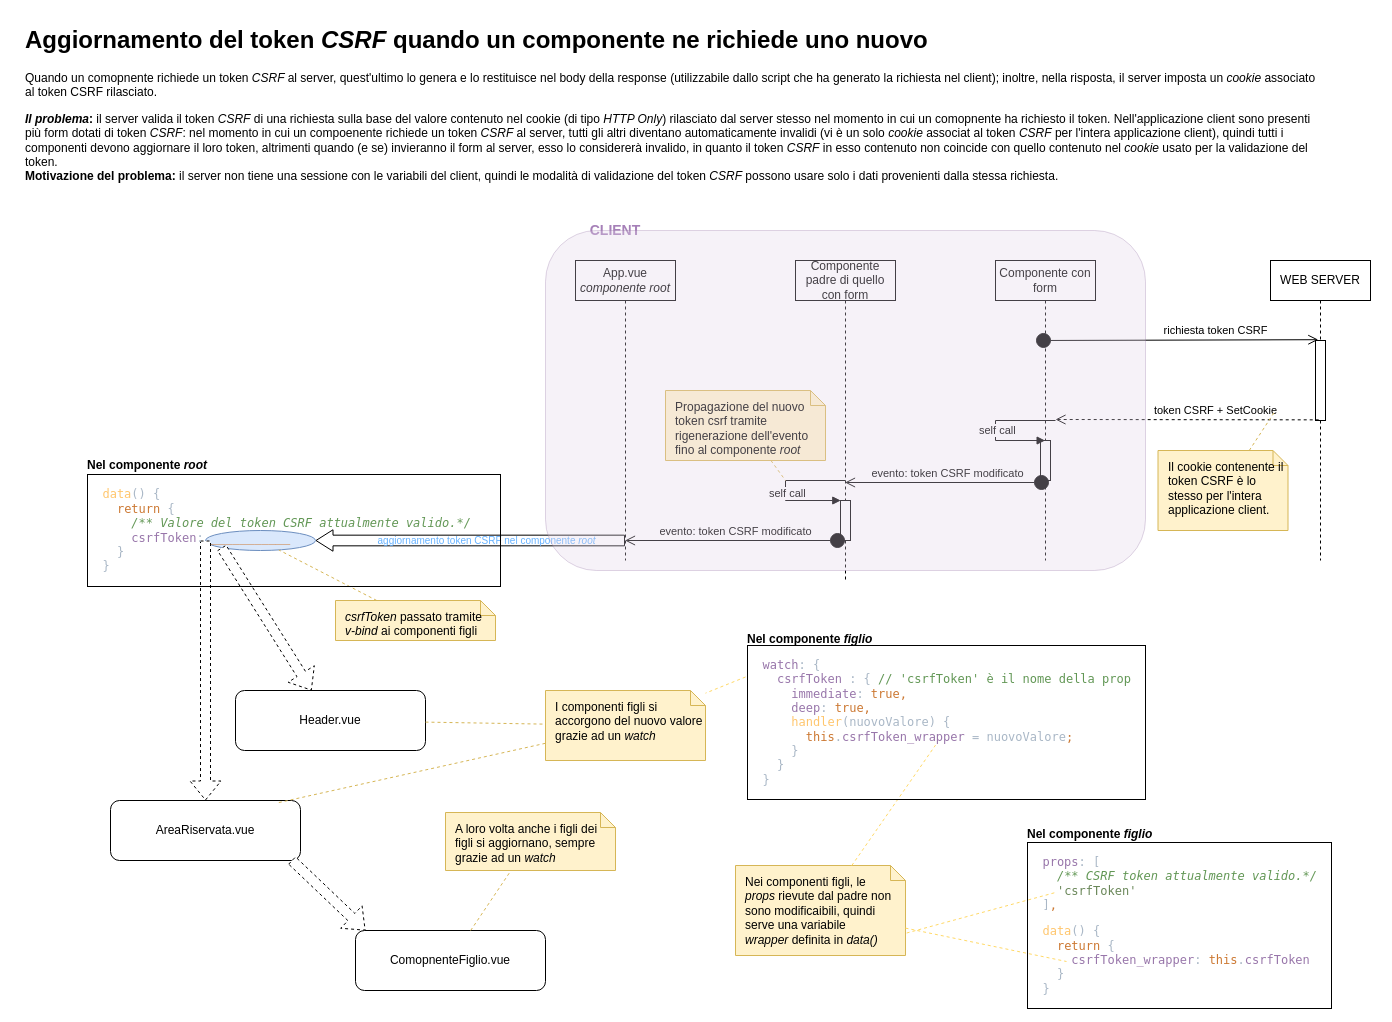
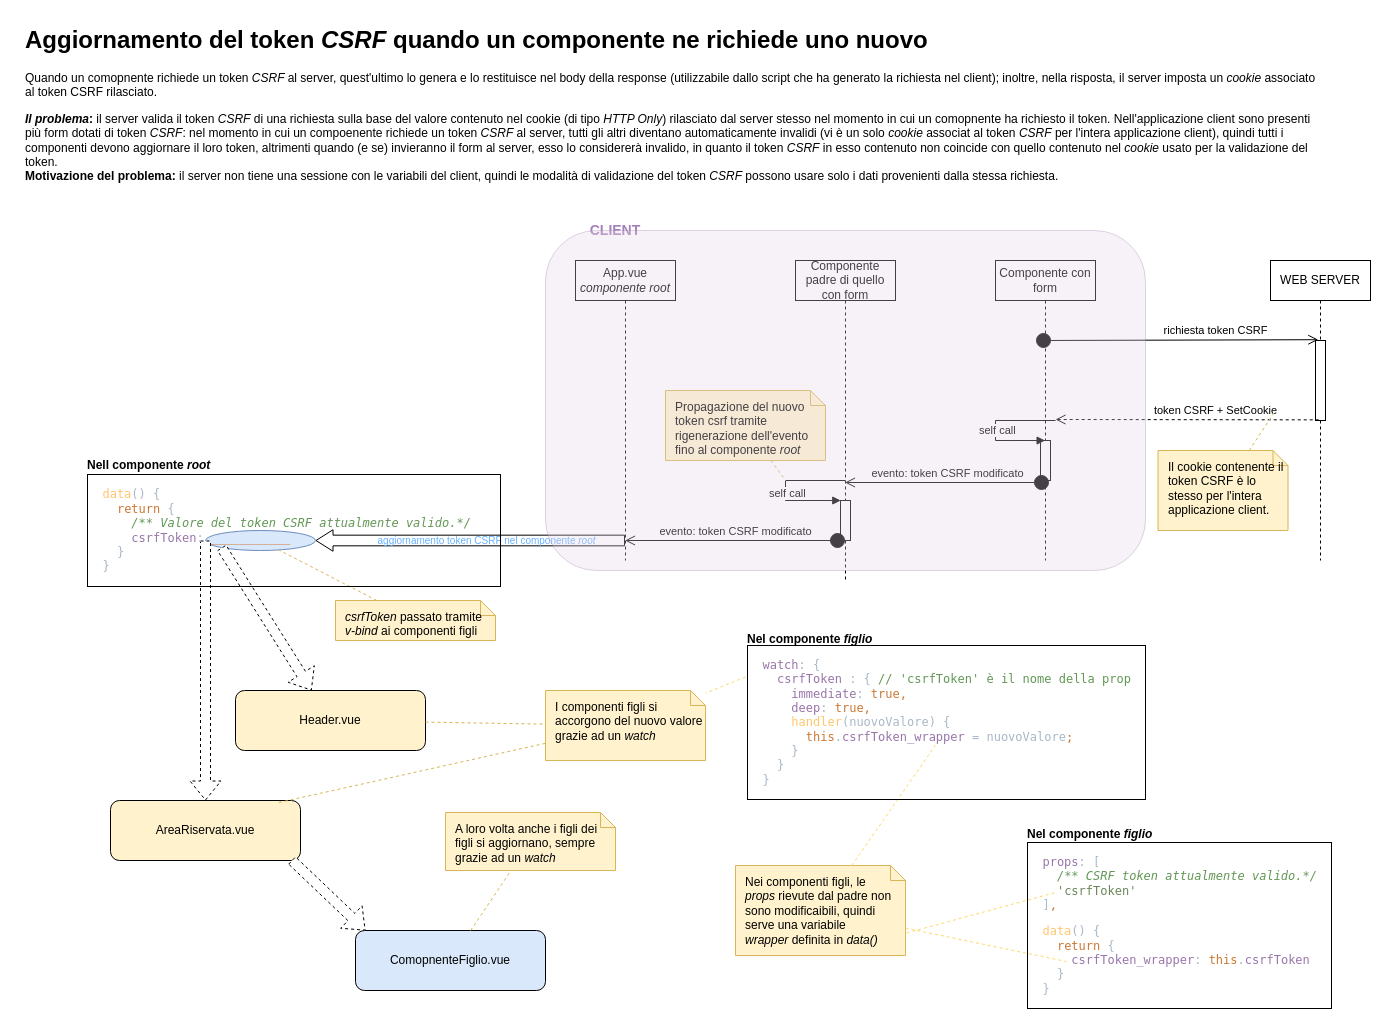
(147, 466) -> (148, 466)
(331, 721) -> (331, 721)
(206, 831) -> (206, 831)
(451, 961) -> (451, 961)
